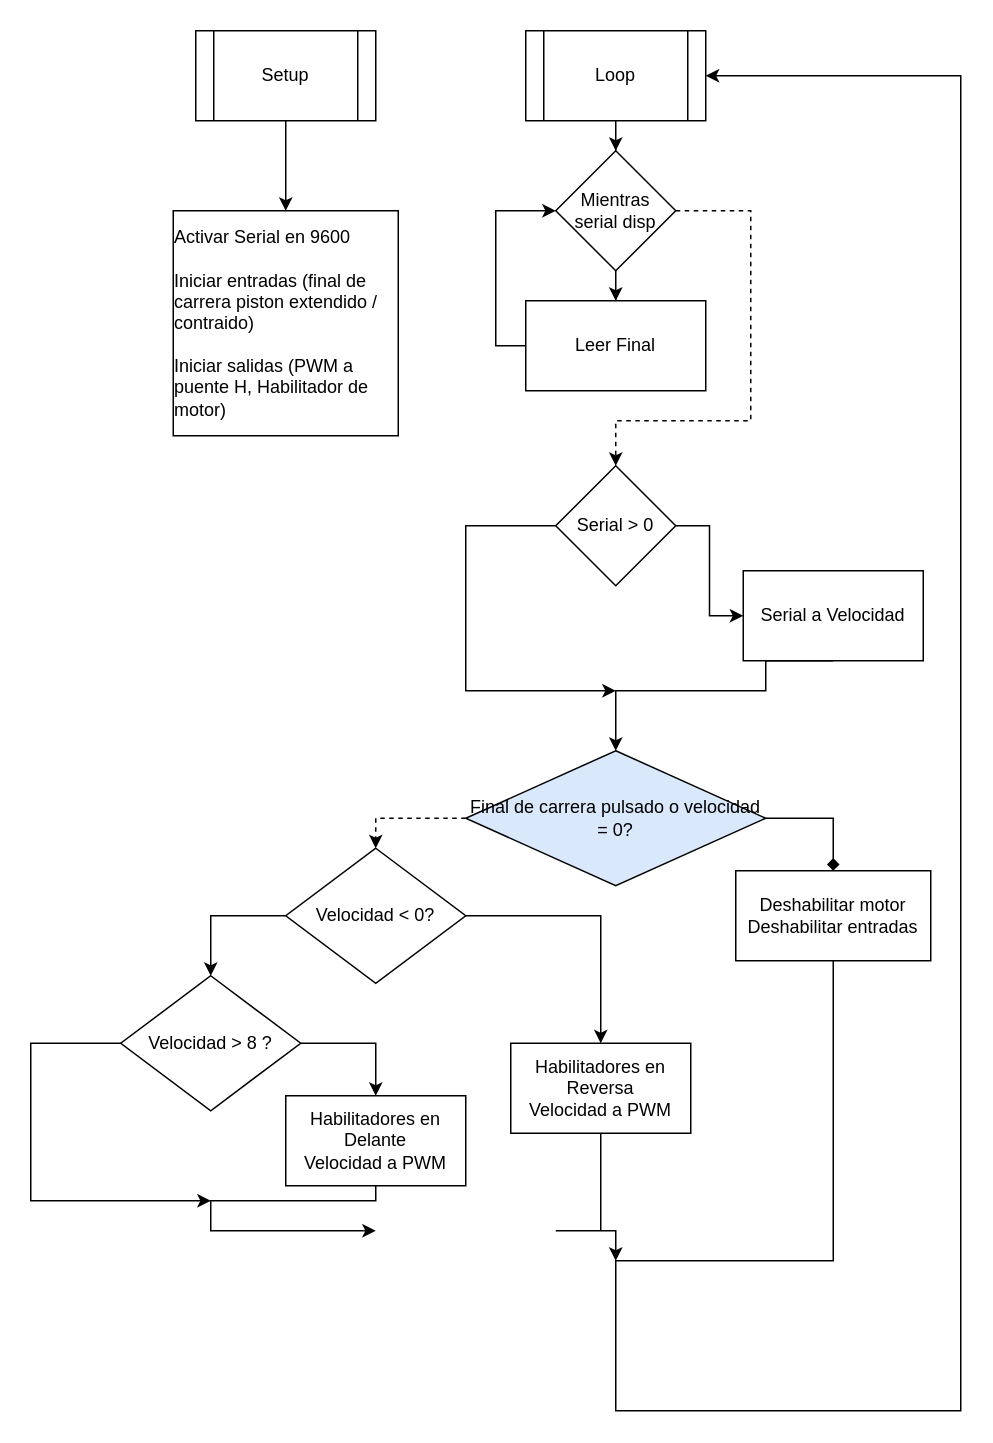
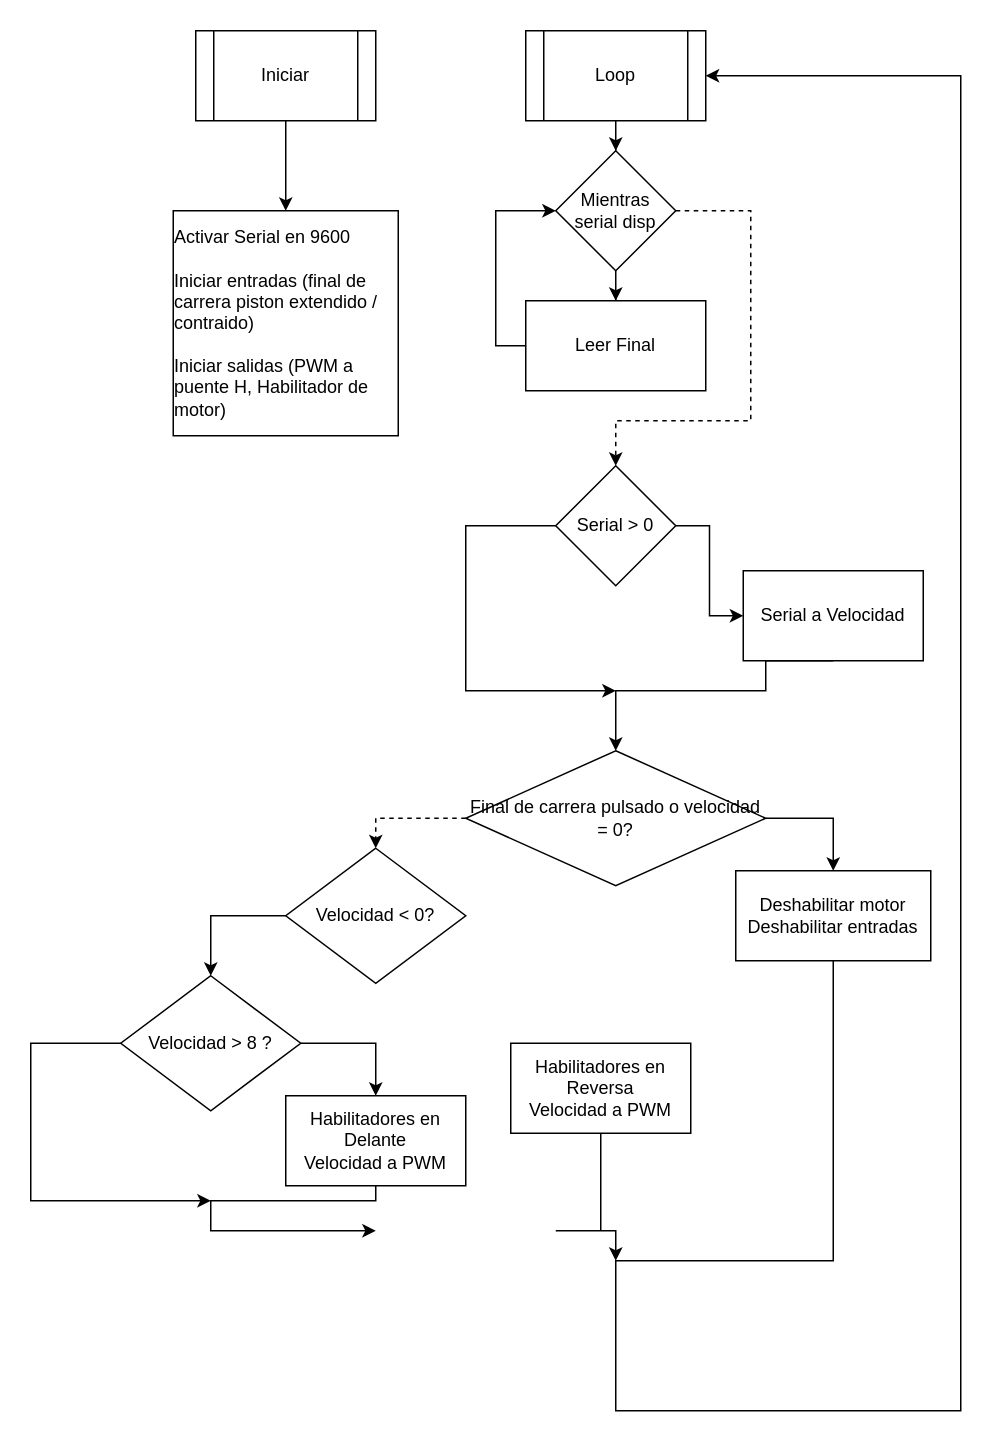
(286, 76) -> (286, 76)
(616, 818) -> (616, 818)
(833, 858) -> (833, 859)
(592, 916) -> none
